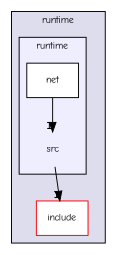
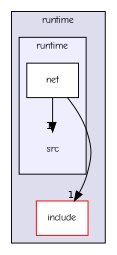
(57, 180) -> (90, 143)
